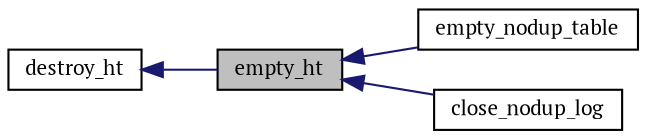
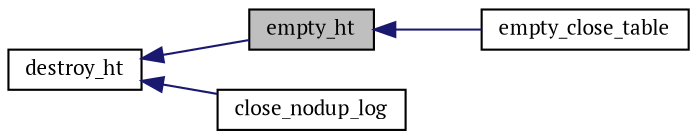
(528, 30) -> (585, 30)
(399, 89) -> (190, 89)
